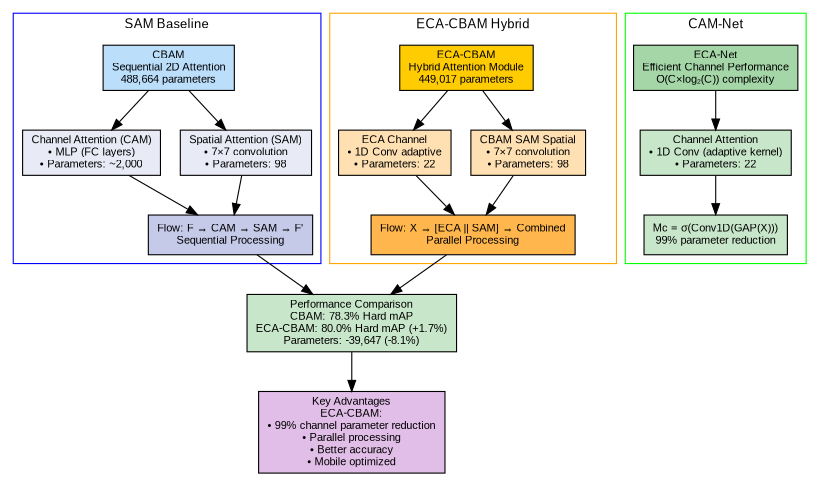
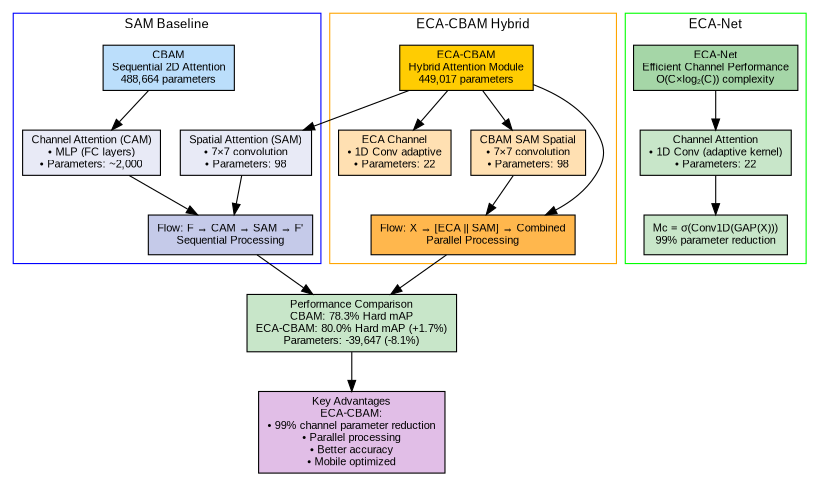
(716, 25) -> (716, 25)
(204, 106) -> (362, 108)
(431, 191) -> (601, 141)
